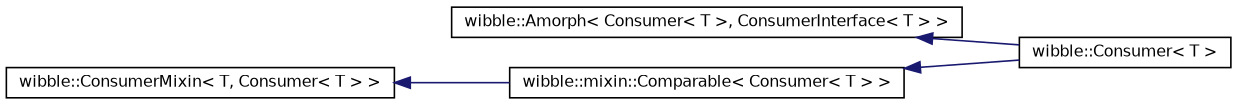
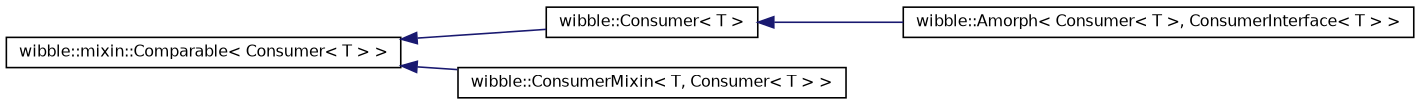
(976, 42) -> (839, 22)
(460, 83) -> (437, 68)
